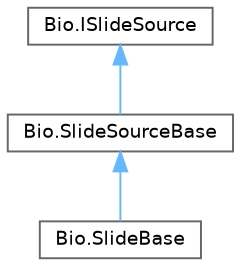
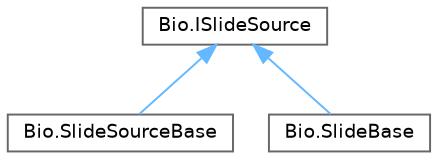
(120, 196) -> (300, 86)
